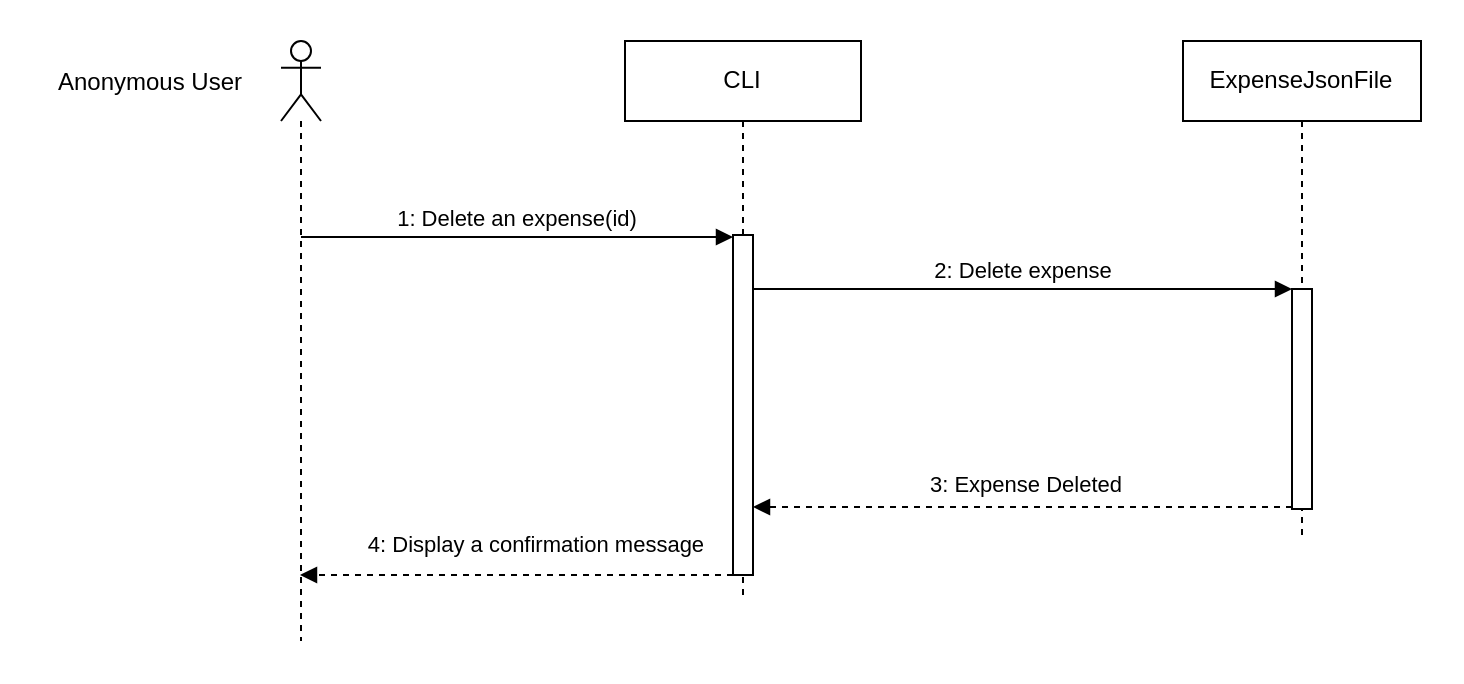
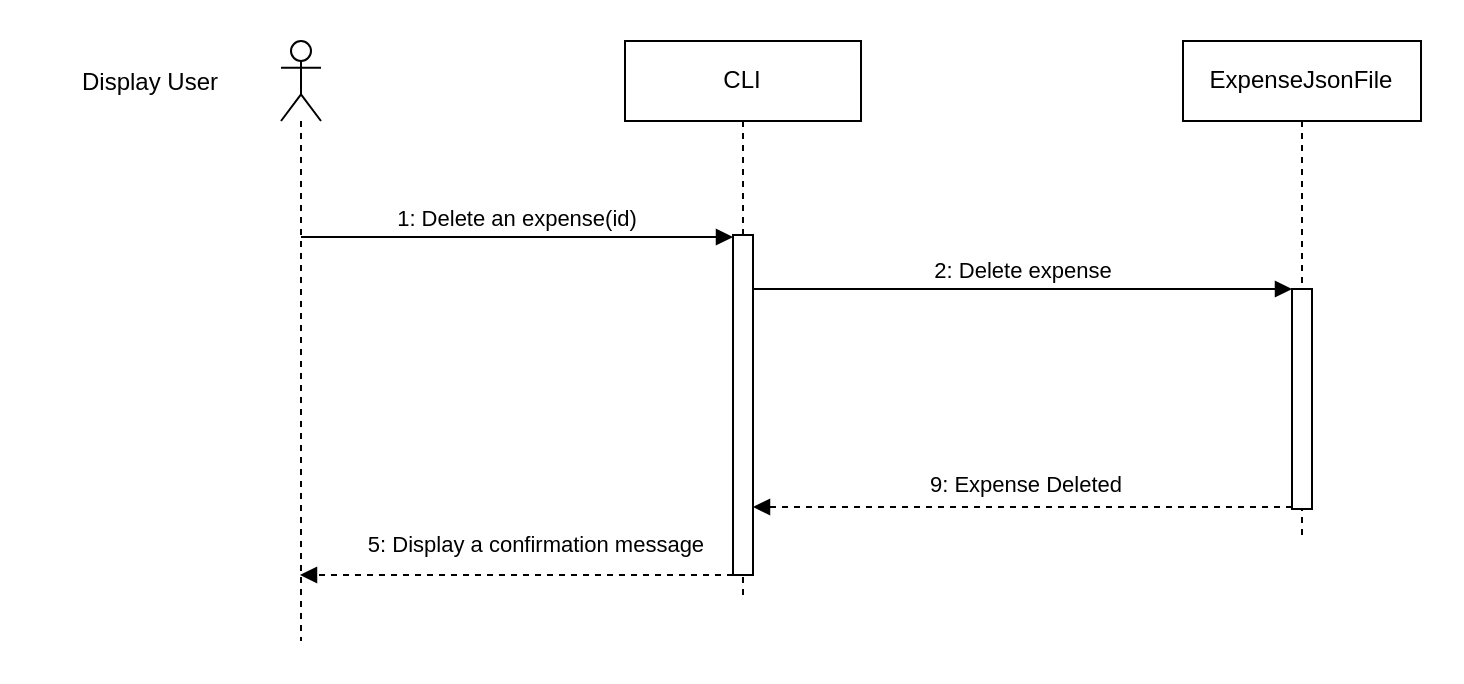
(151, 83) -> (151, 83)
(1027, 485) -> (1027, 485)
(537, 545) -> (537, 545)
